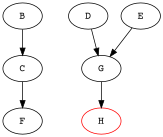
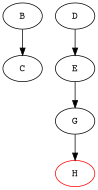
(94, 39) -> (75, 39)
(23, 121) -> none
